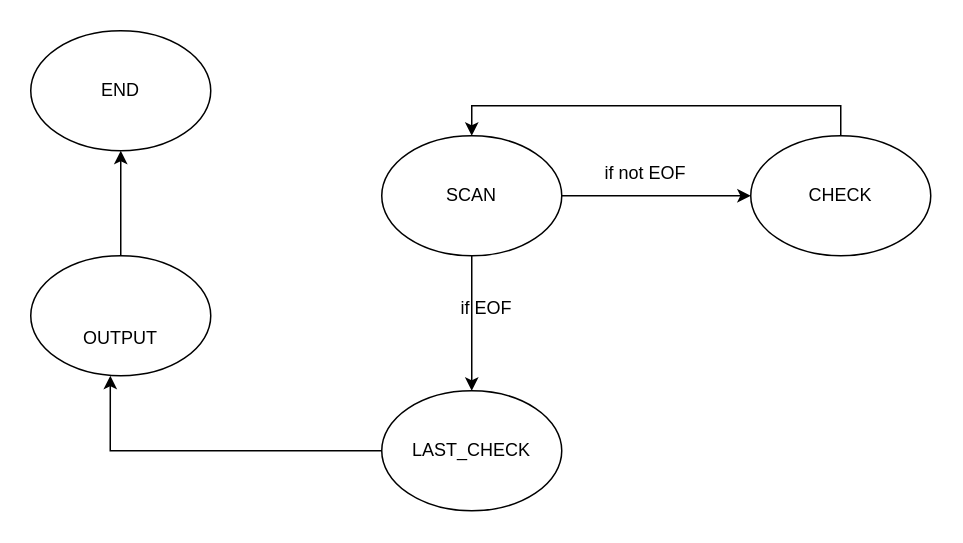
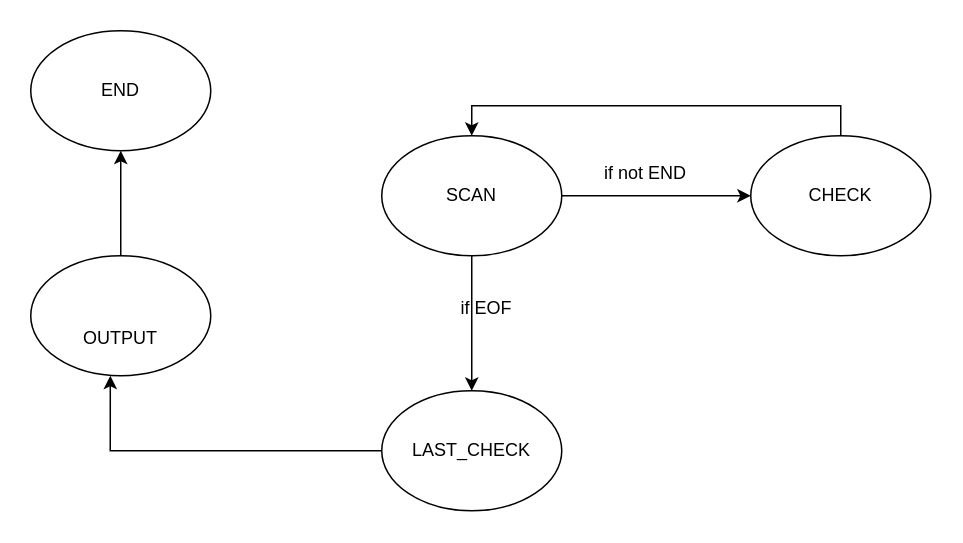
(646, 173) -> (646, 173)
